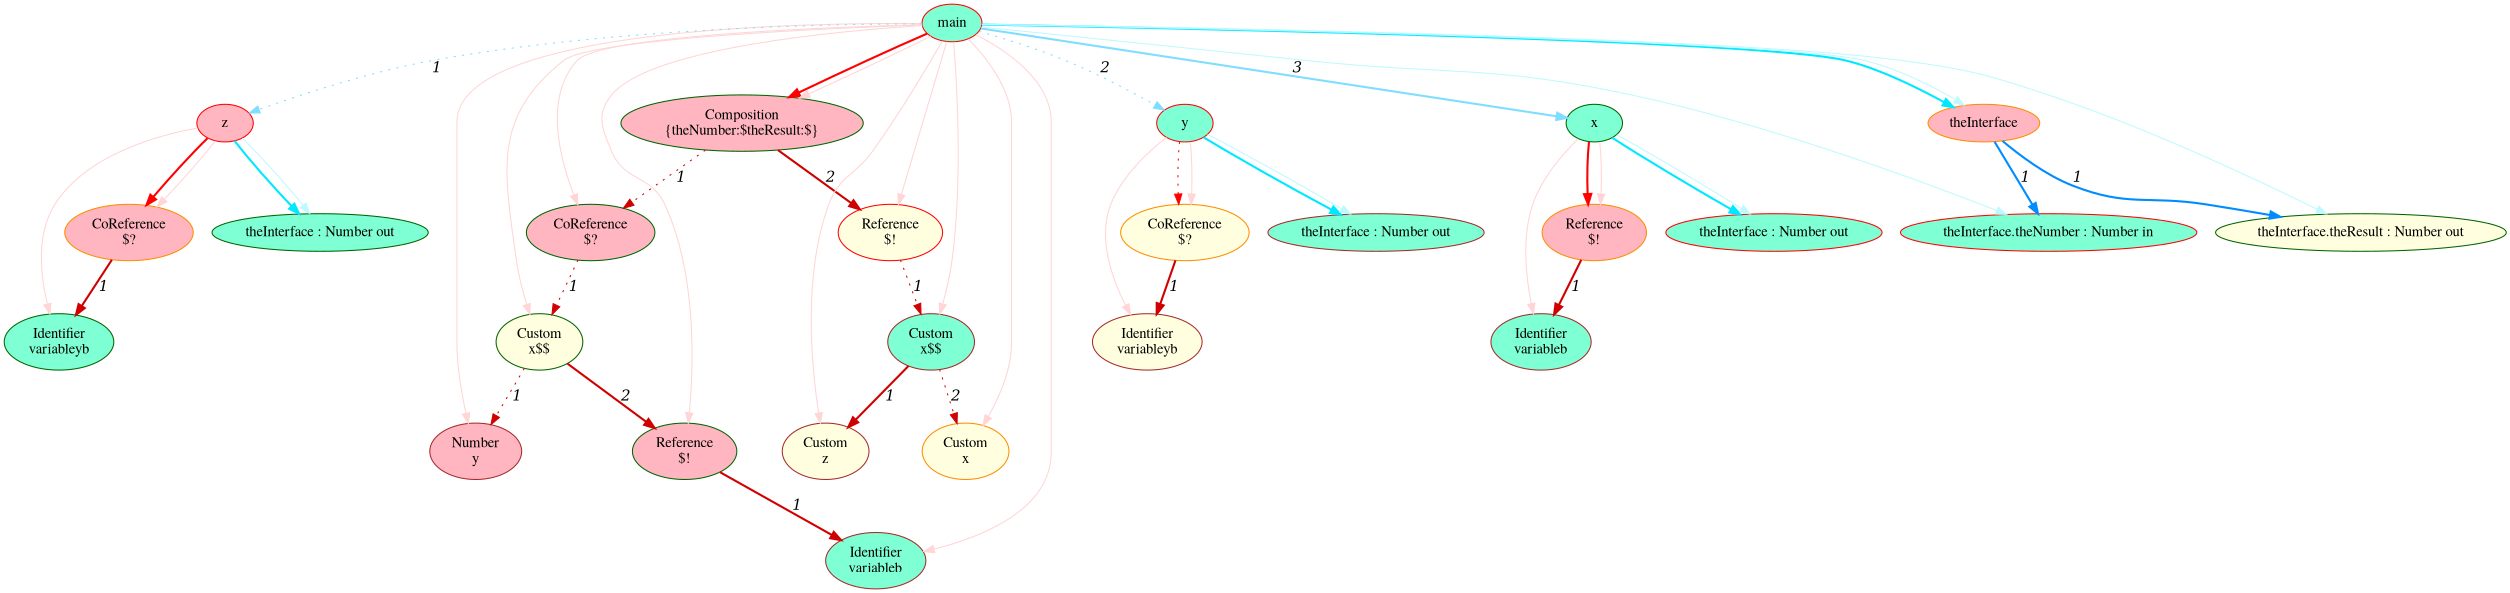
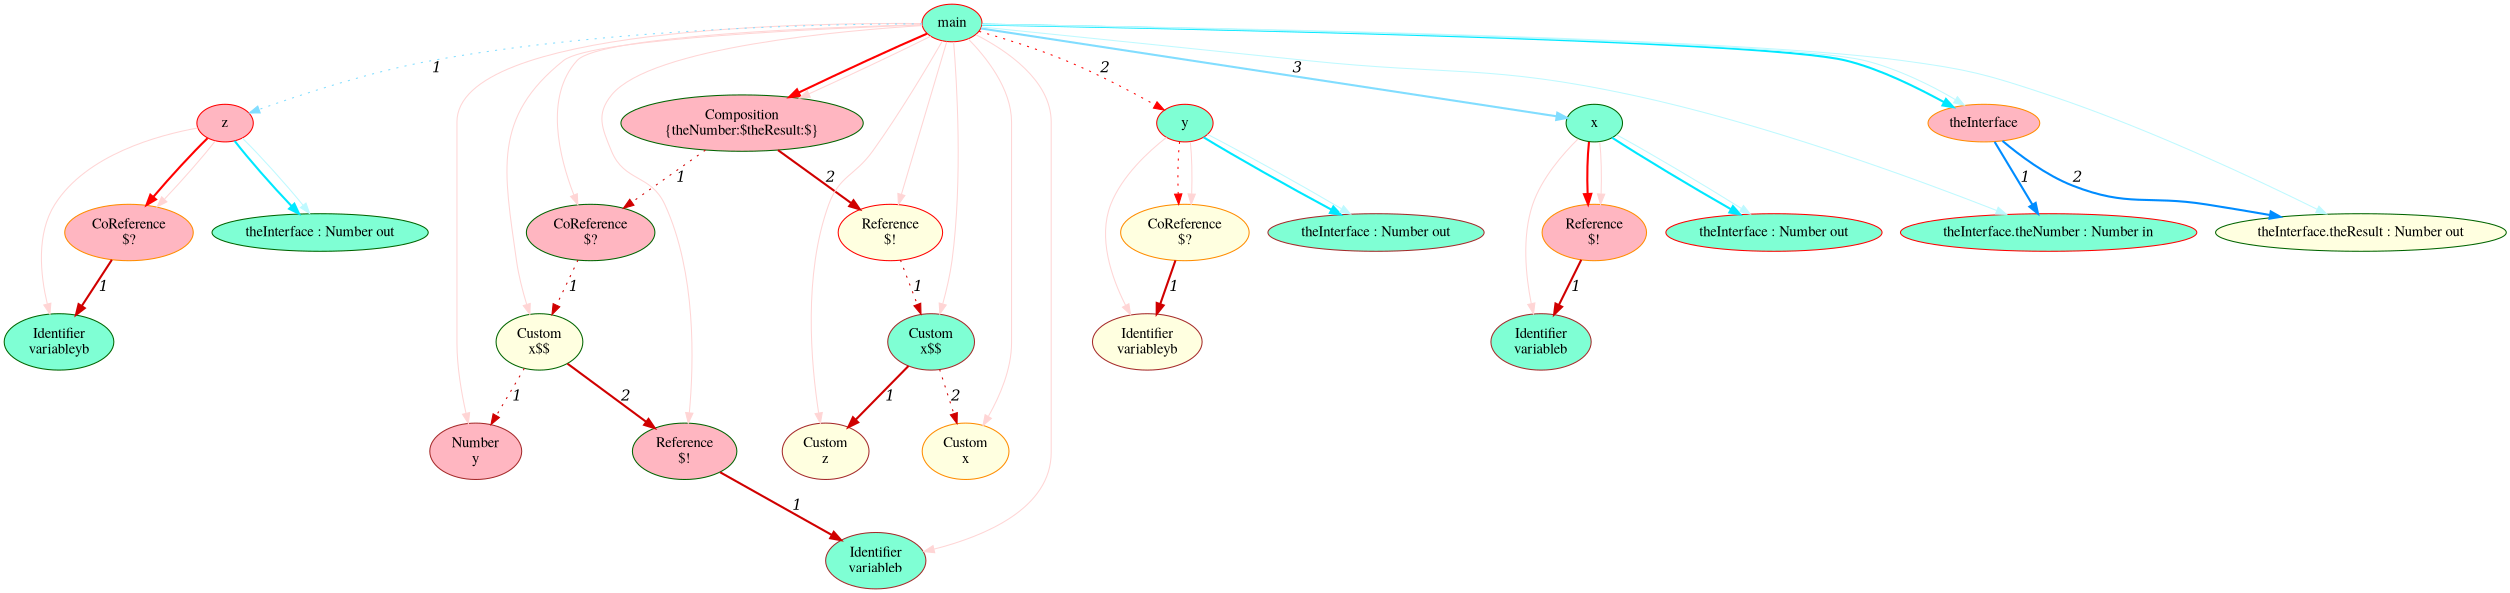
(1070, 62) -> (1070, 62)
(2078, 178) -> (2078, 178)
